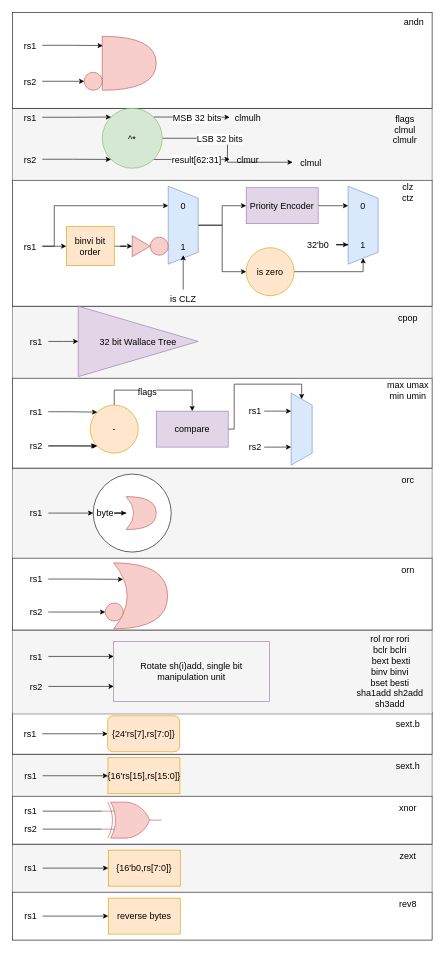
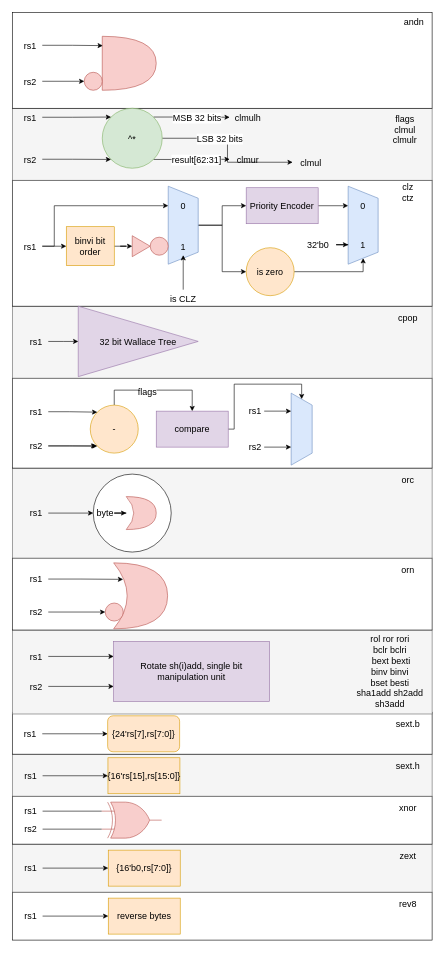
(408, 390) -> none
(192, 672) -> (192, 672)
